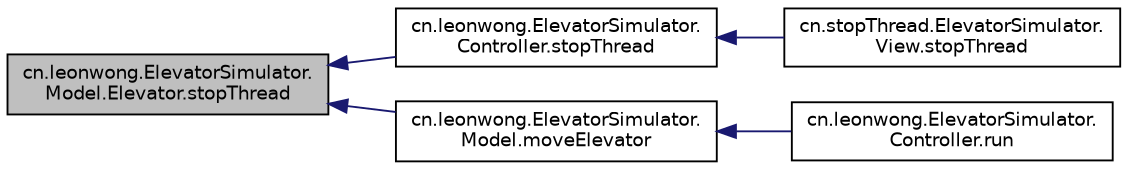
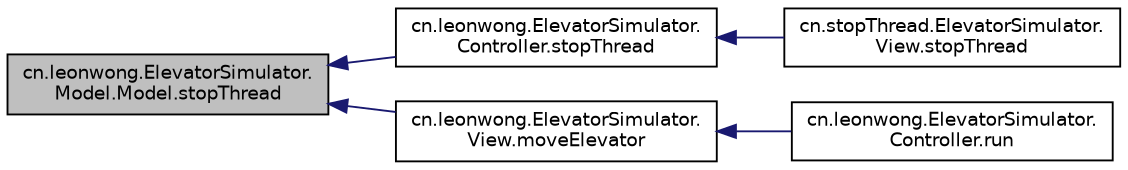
(168, 84) -> (168, 84)
(556, 131) -> (556, 131)
